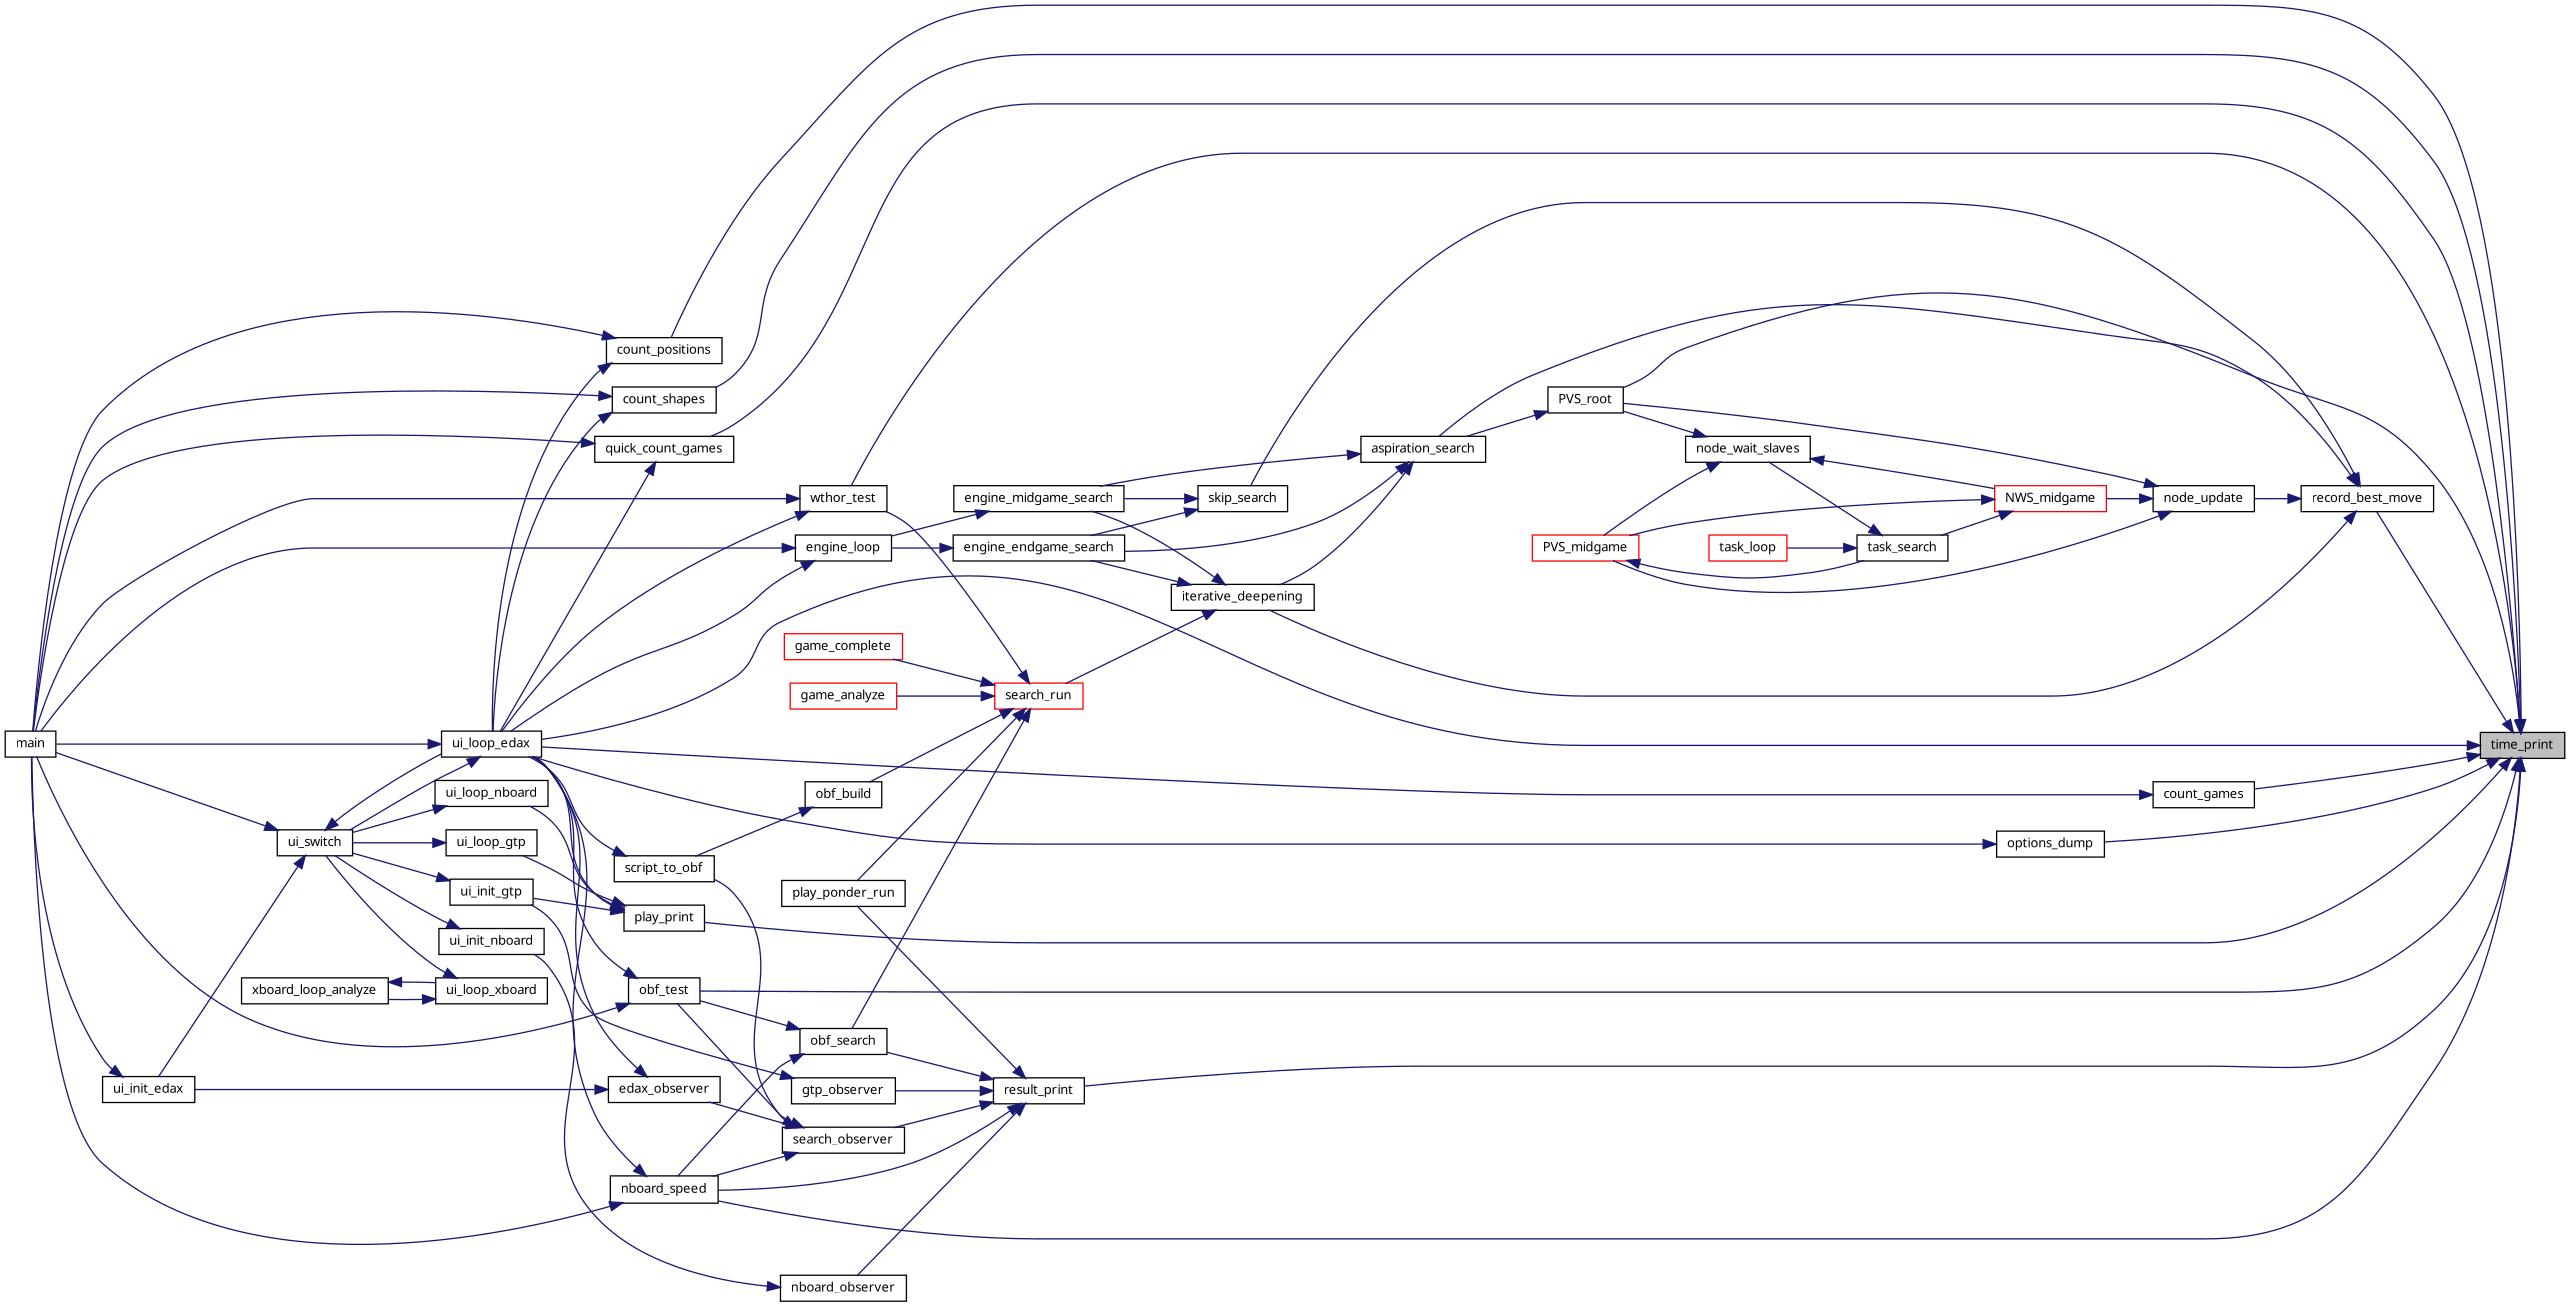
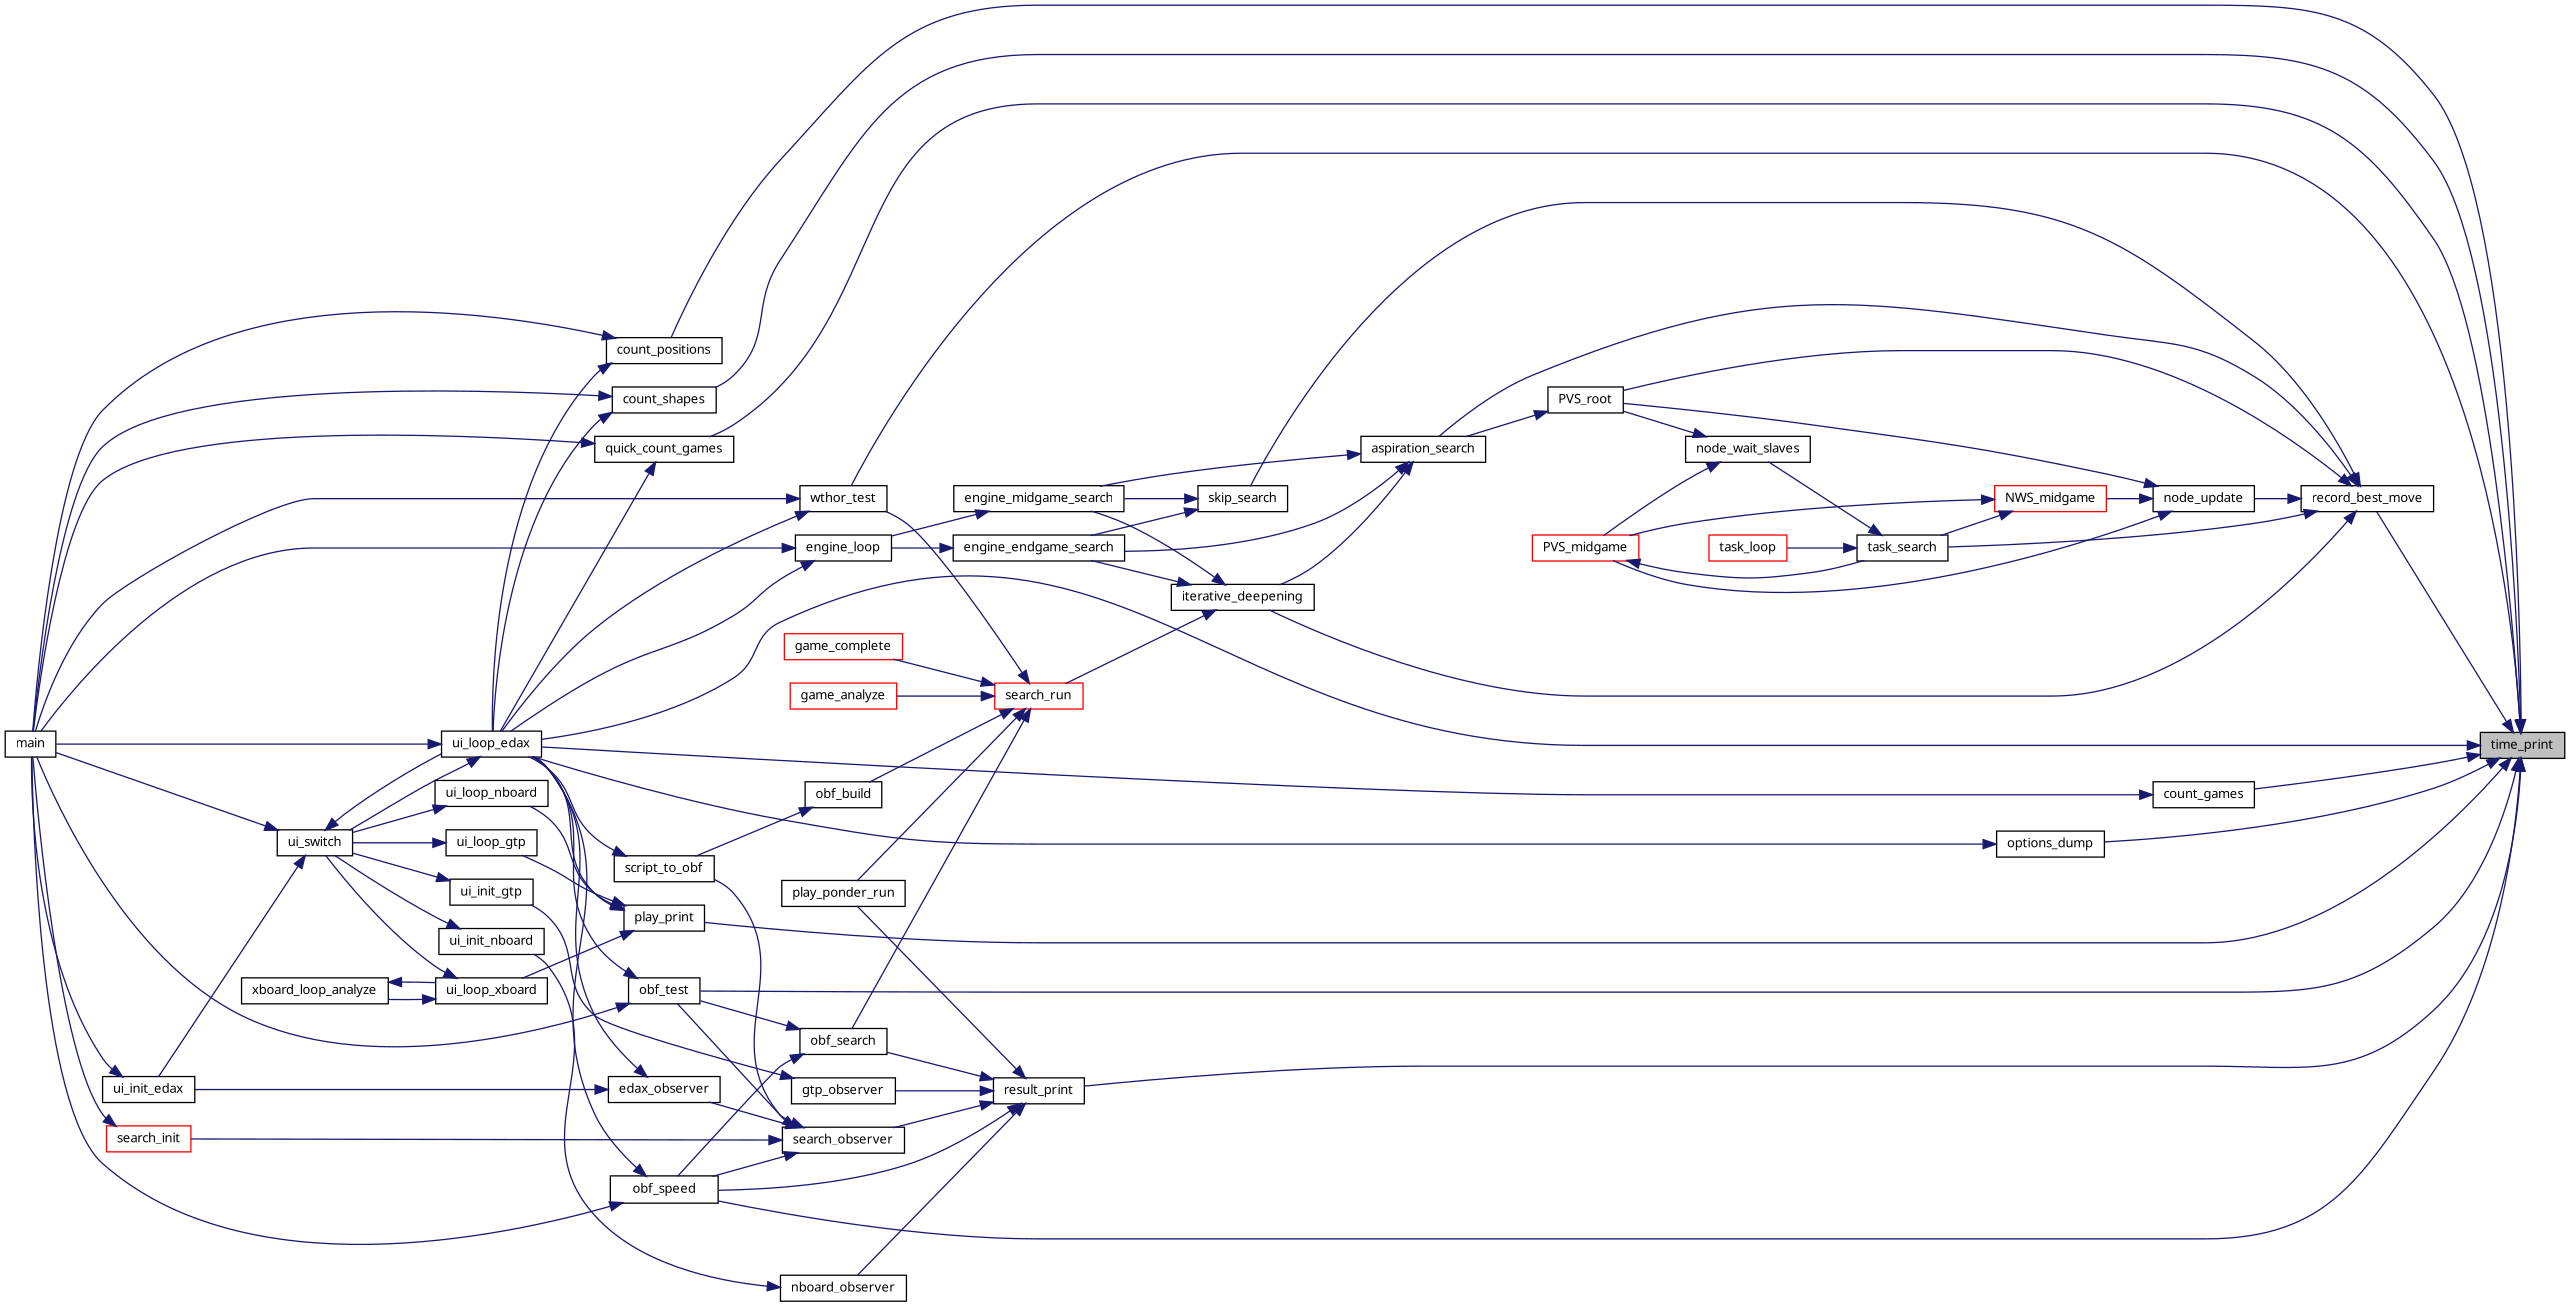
(2112, 324) -> (1997, 351)
(1909, 474) -> none
none -> (2127, 537)
(568, 904) -> (562, 961)
none -> (149, 1139)
(664, 1190) -> (664, 1190)
